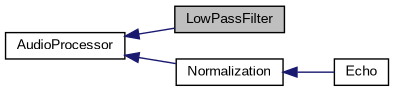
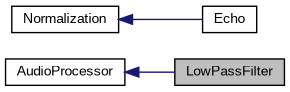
(157, 61) -> none
